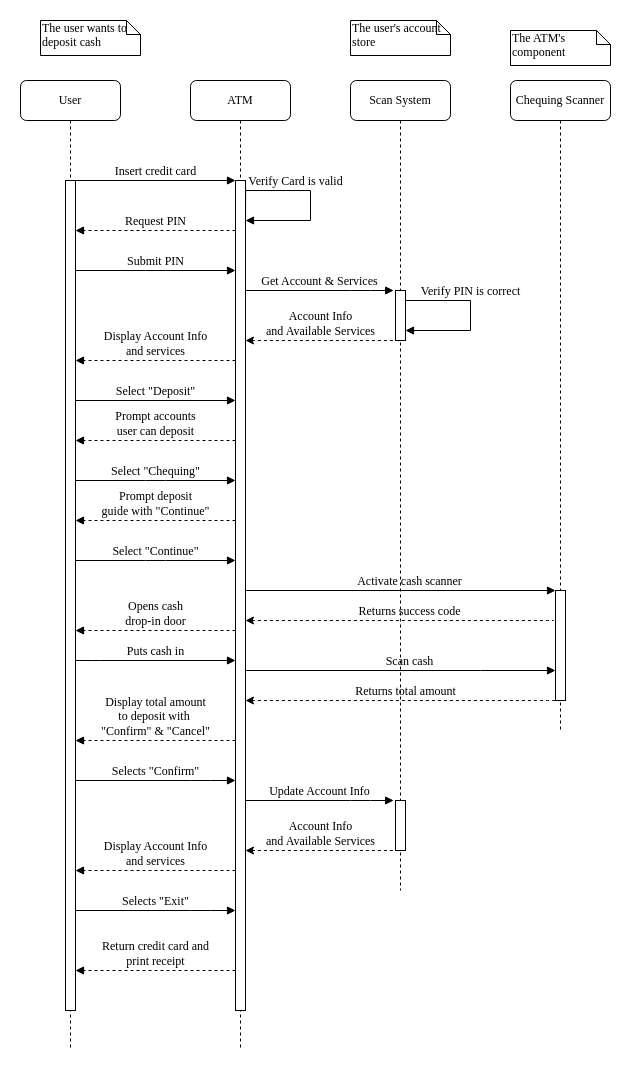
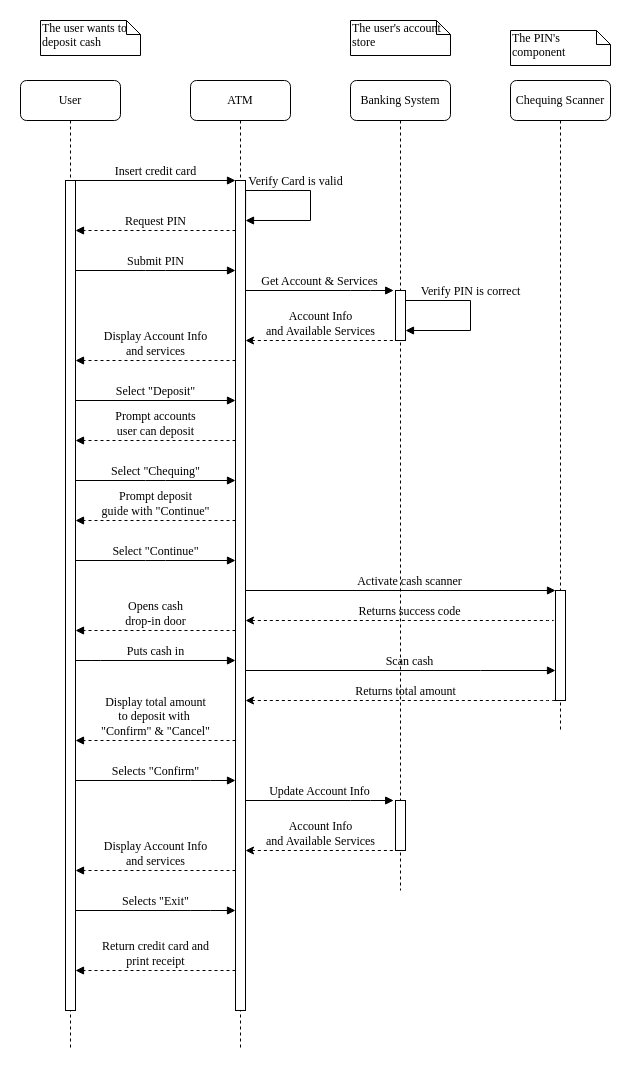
(562, 46) -> (562, 46)
(401, 101) -> (401, 101)
